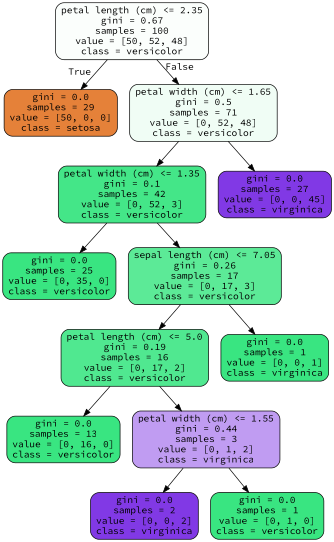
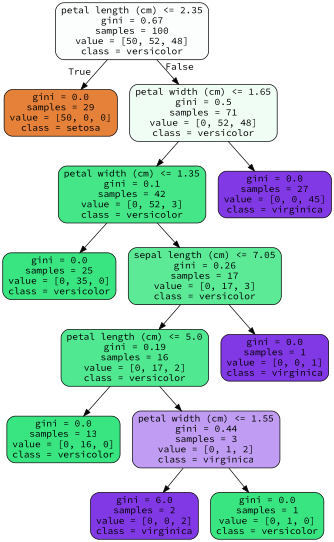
(275, 358) -> (275, 358)
(144, 516) -> (144, 516)
